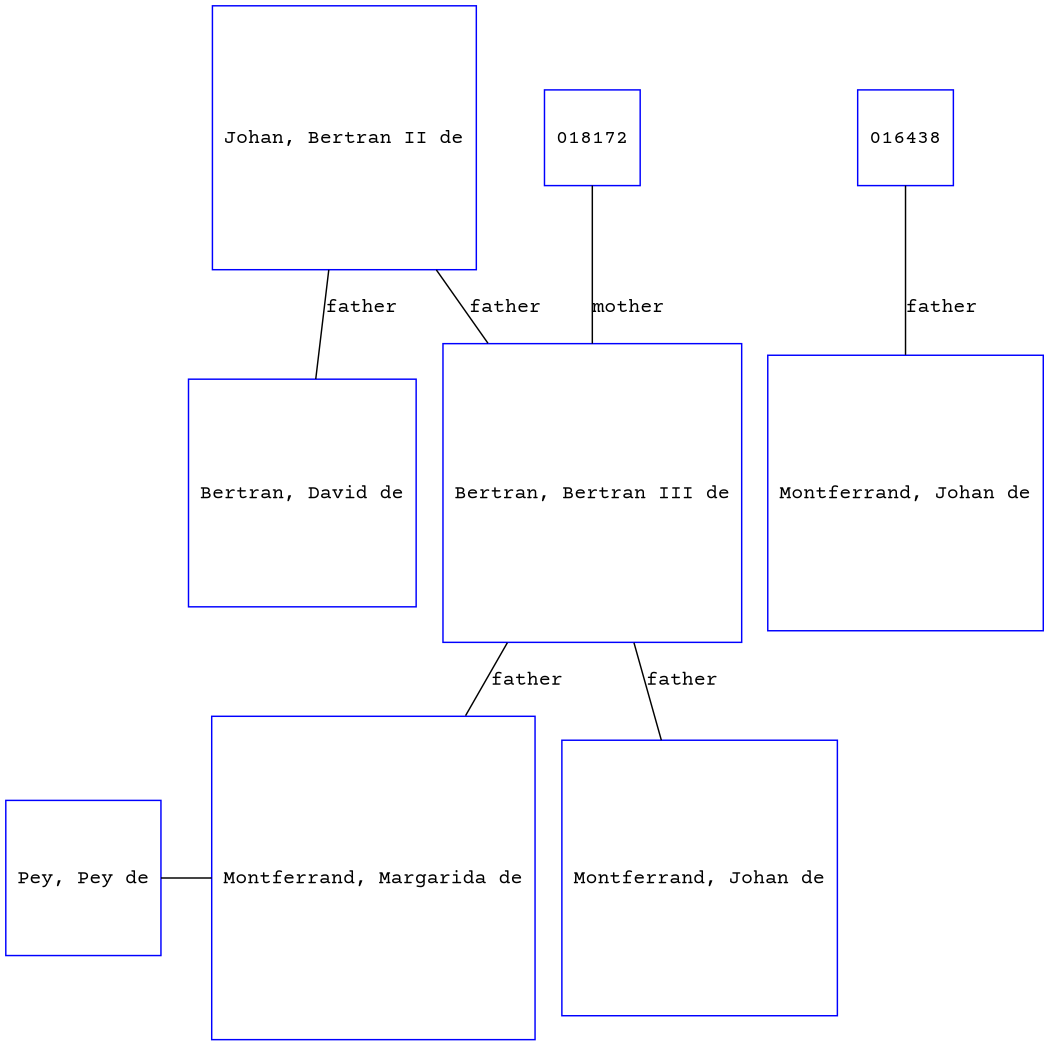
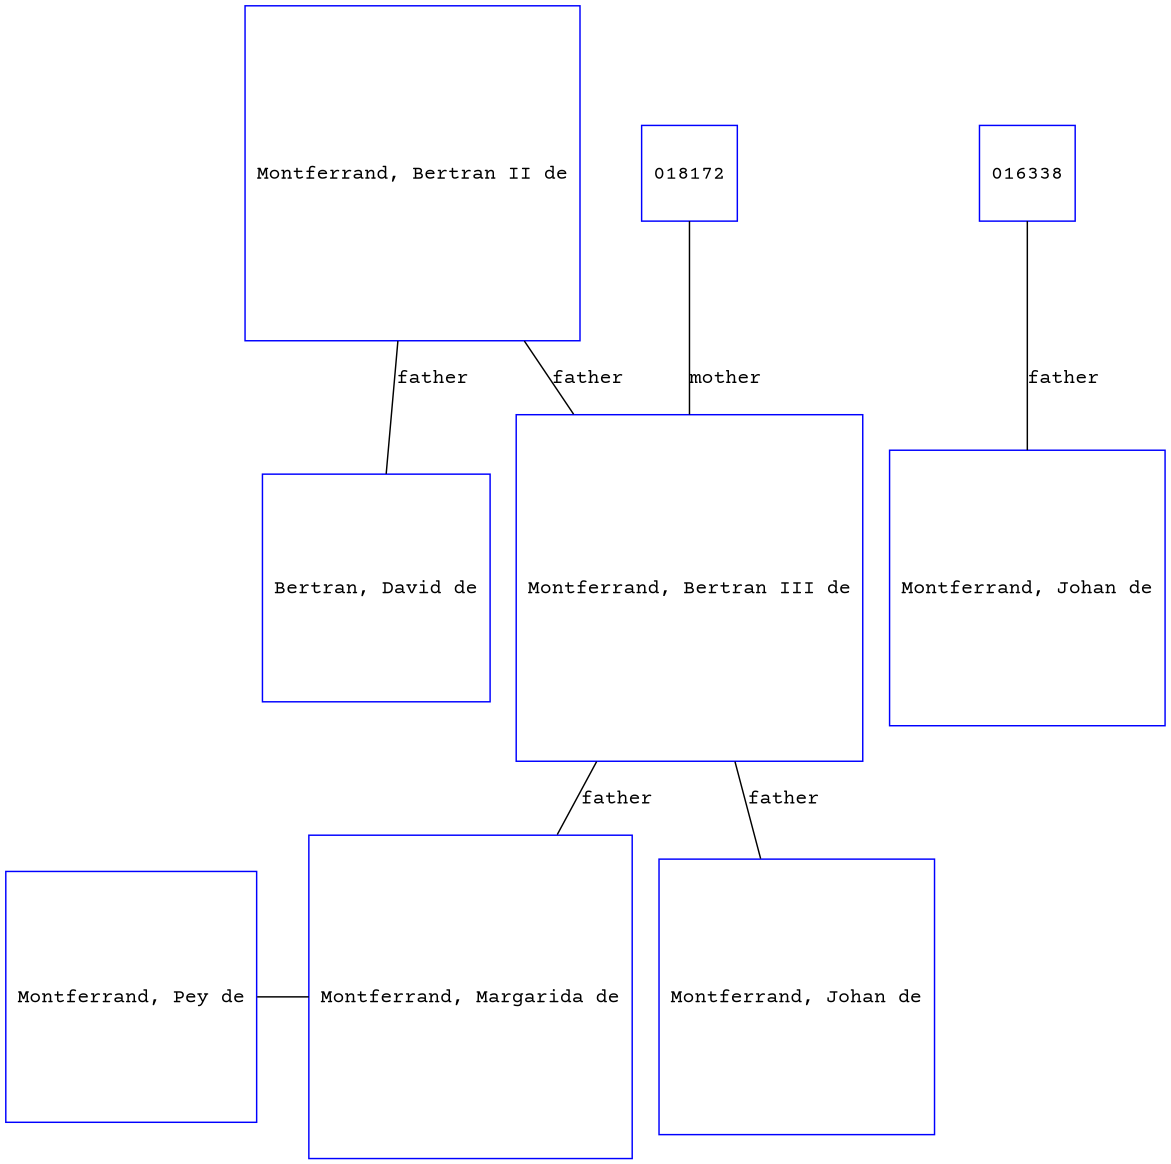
(344, 138) -> (413, 173)
(906, 138) -> (1027, 173)
(592, 493) -> (689, 588)
(83, 878) -> (131, 997)
